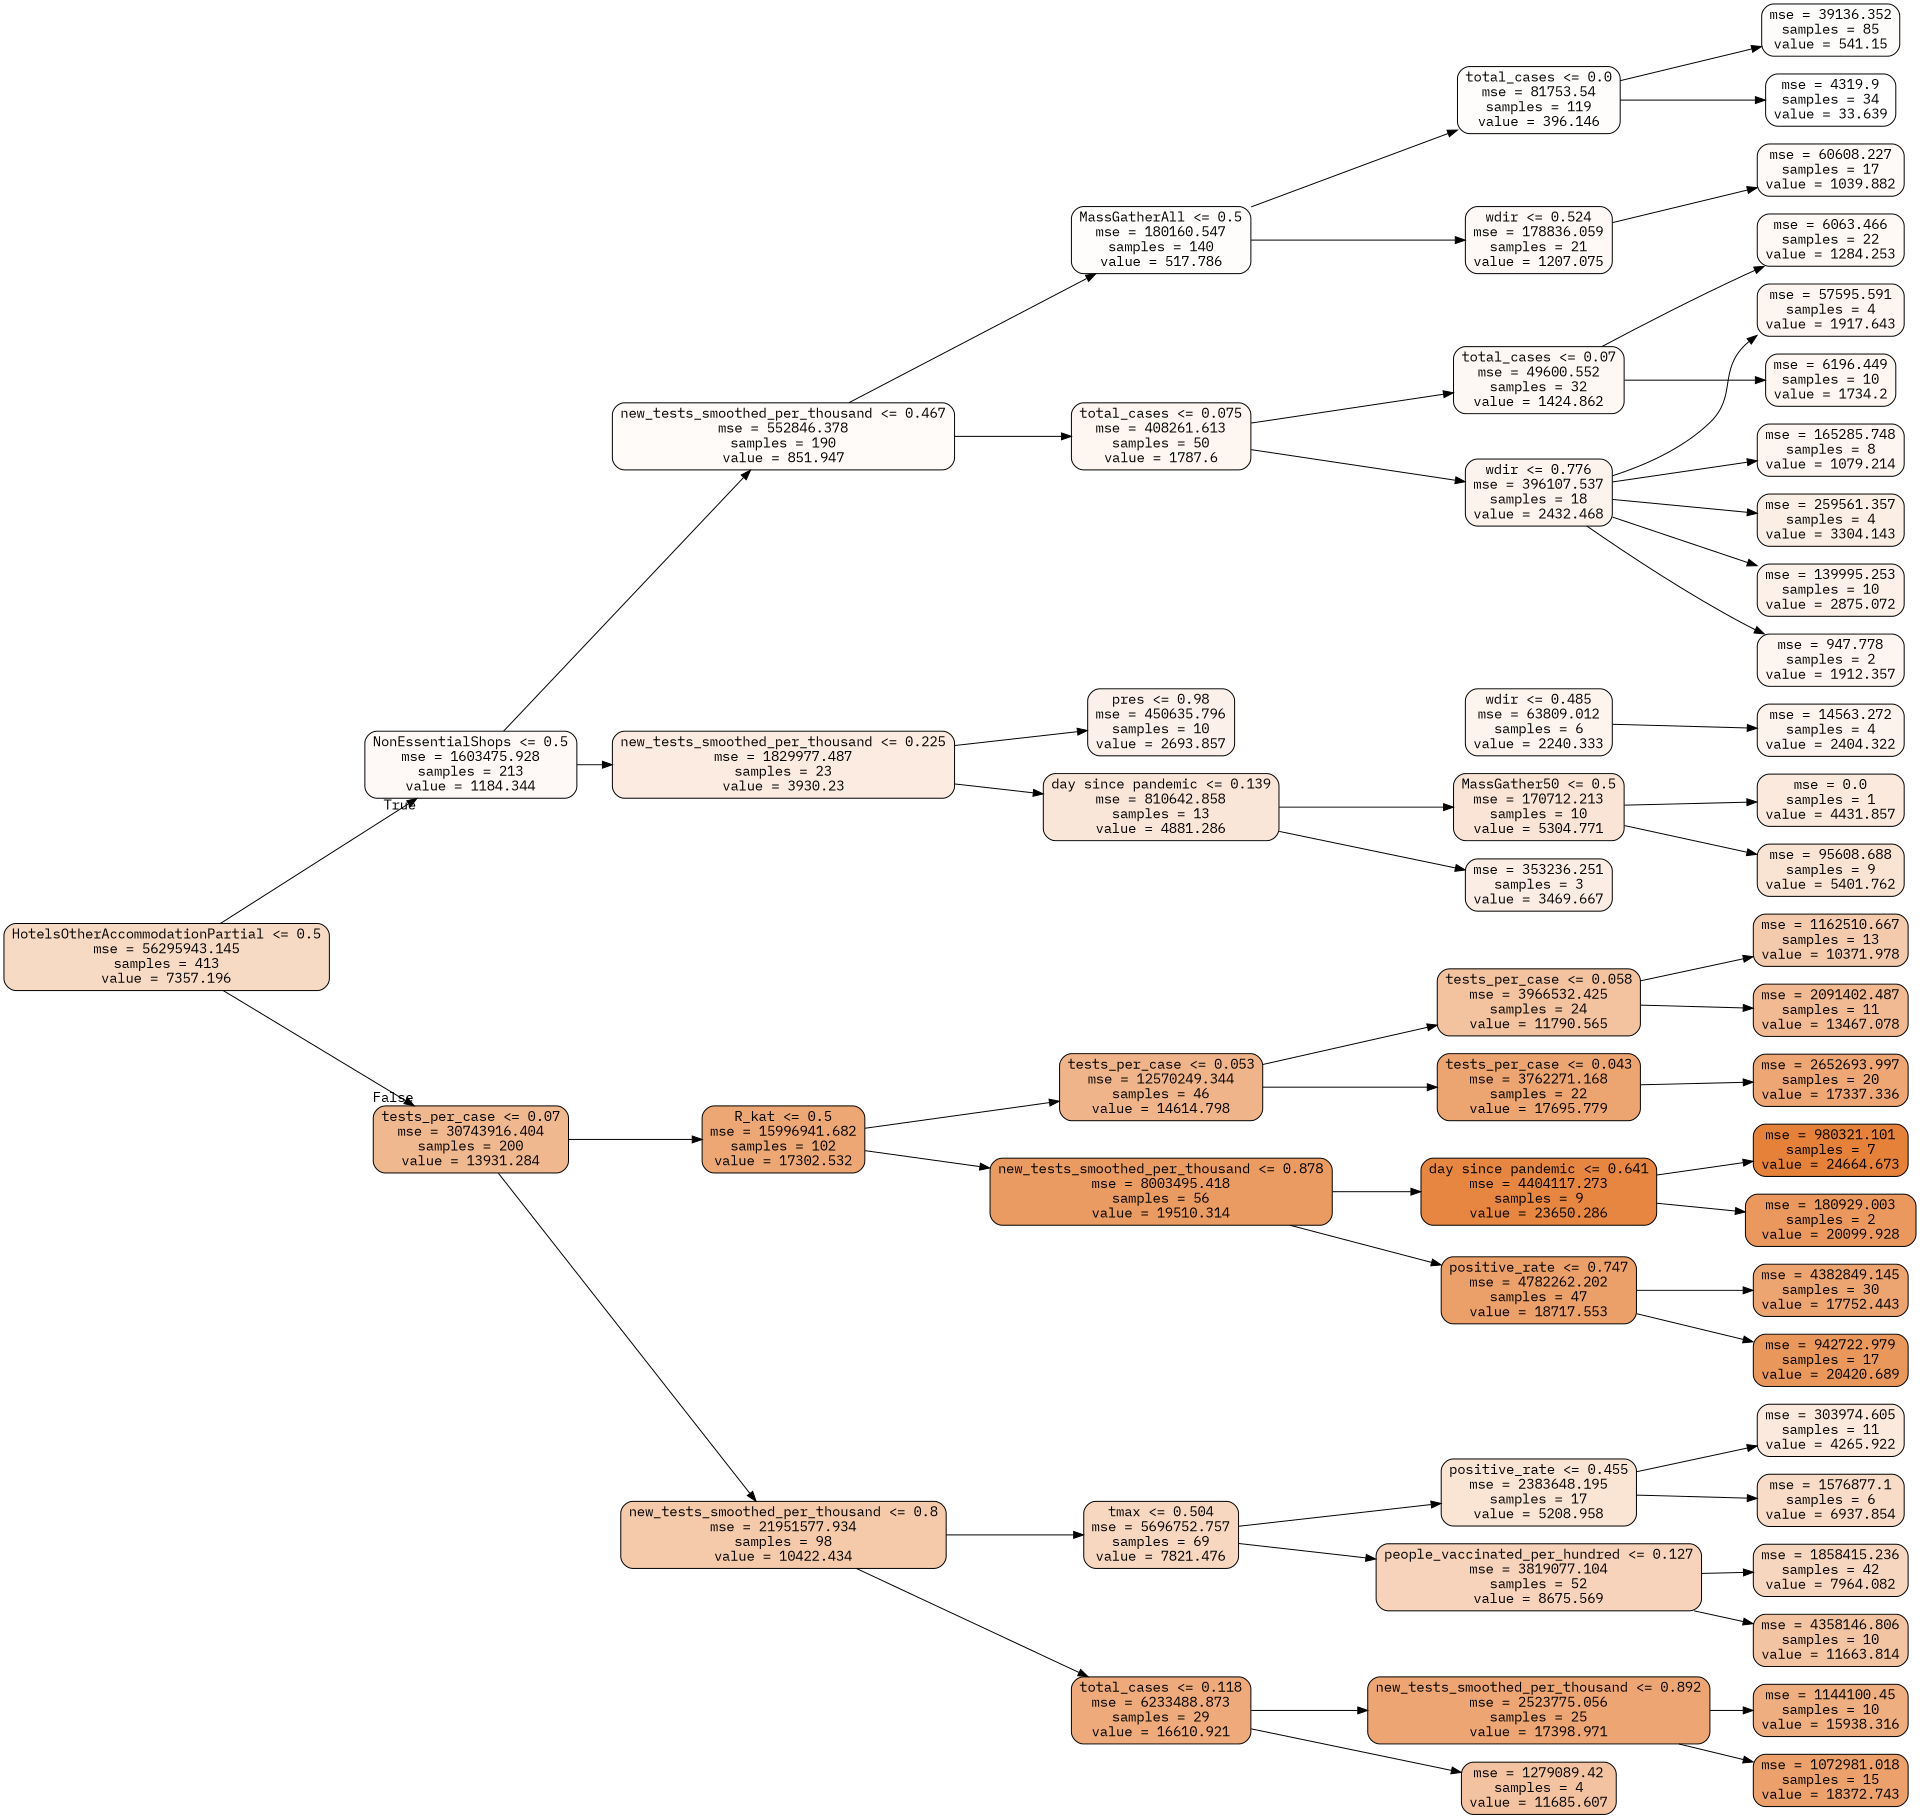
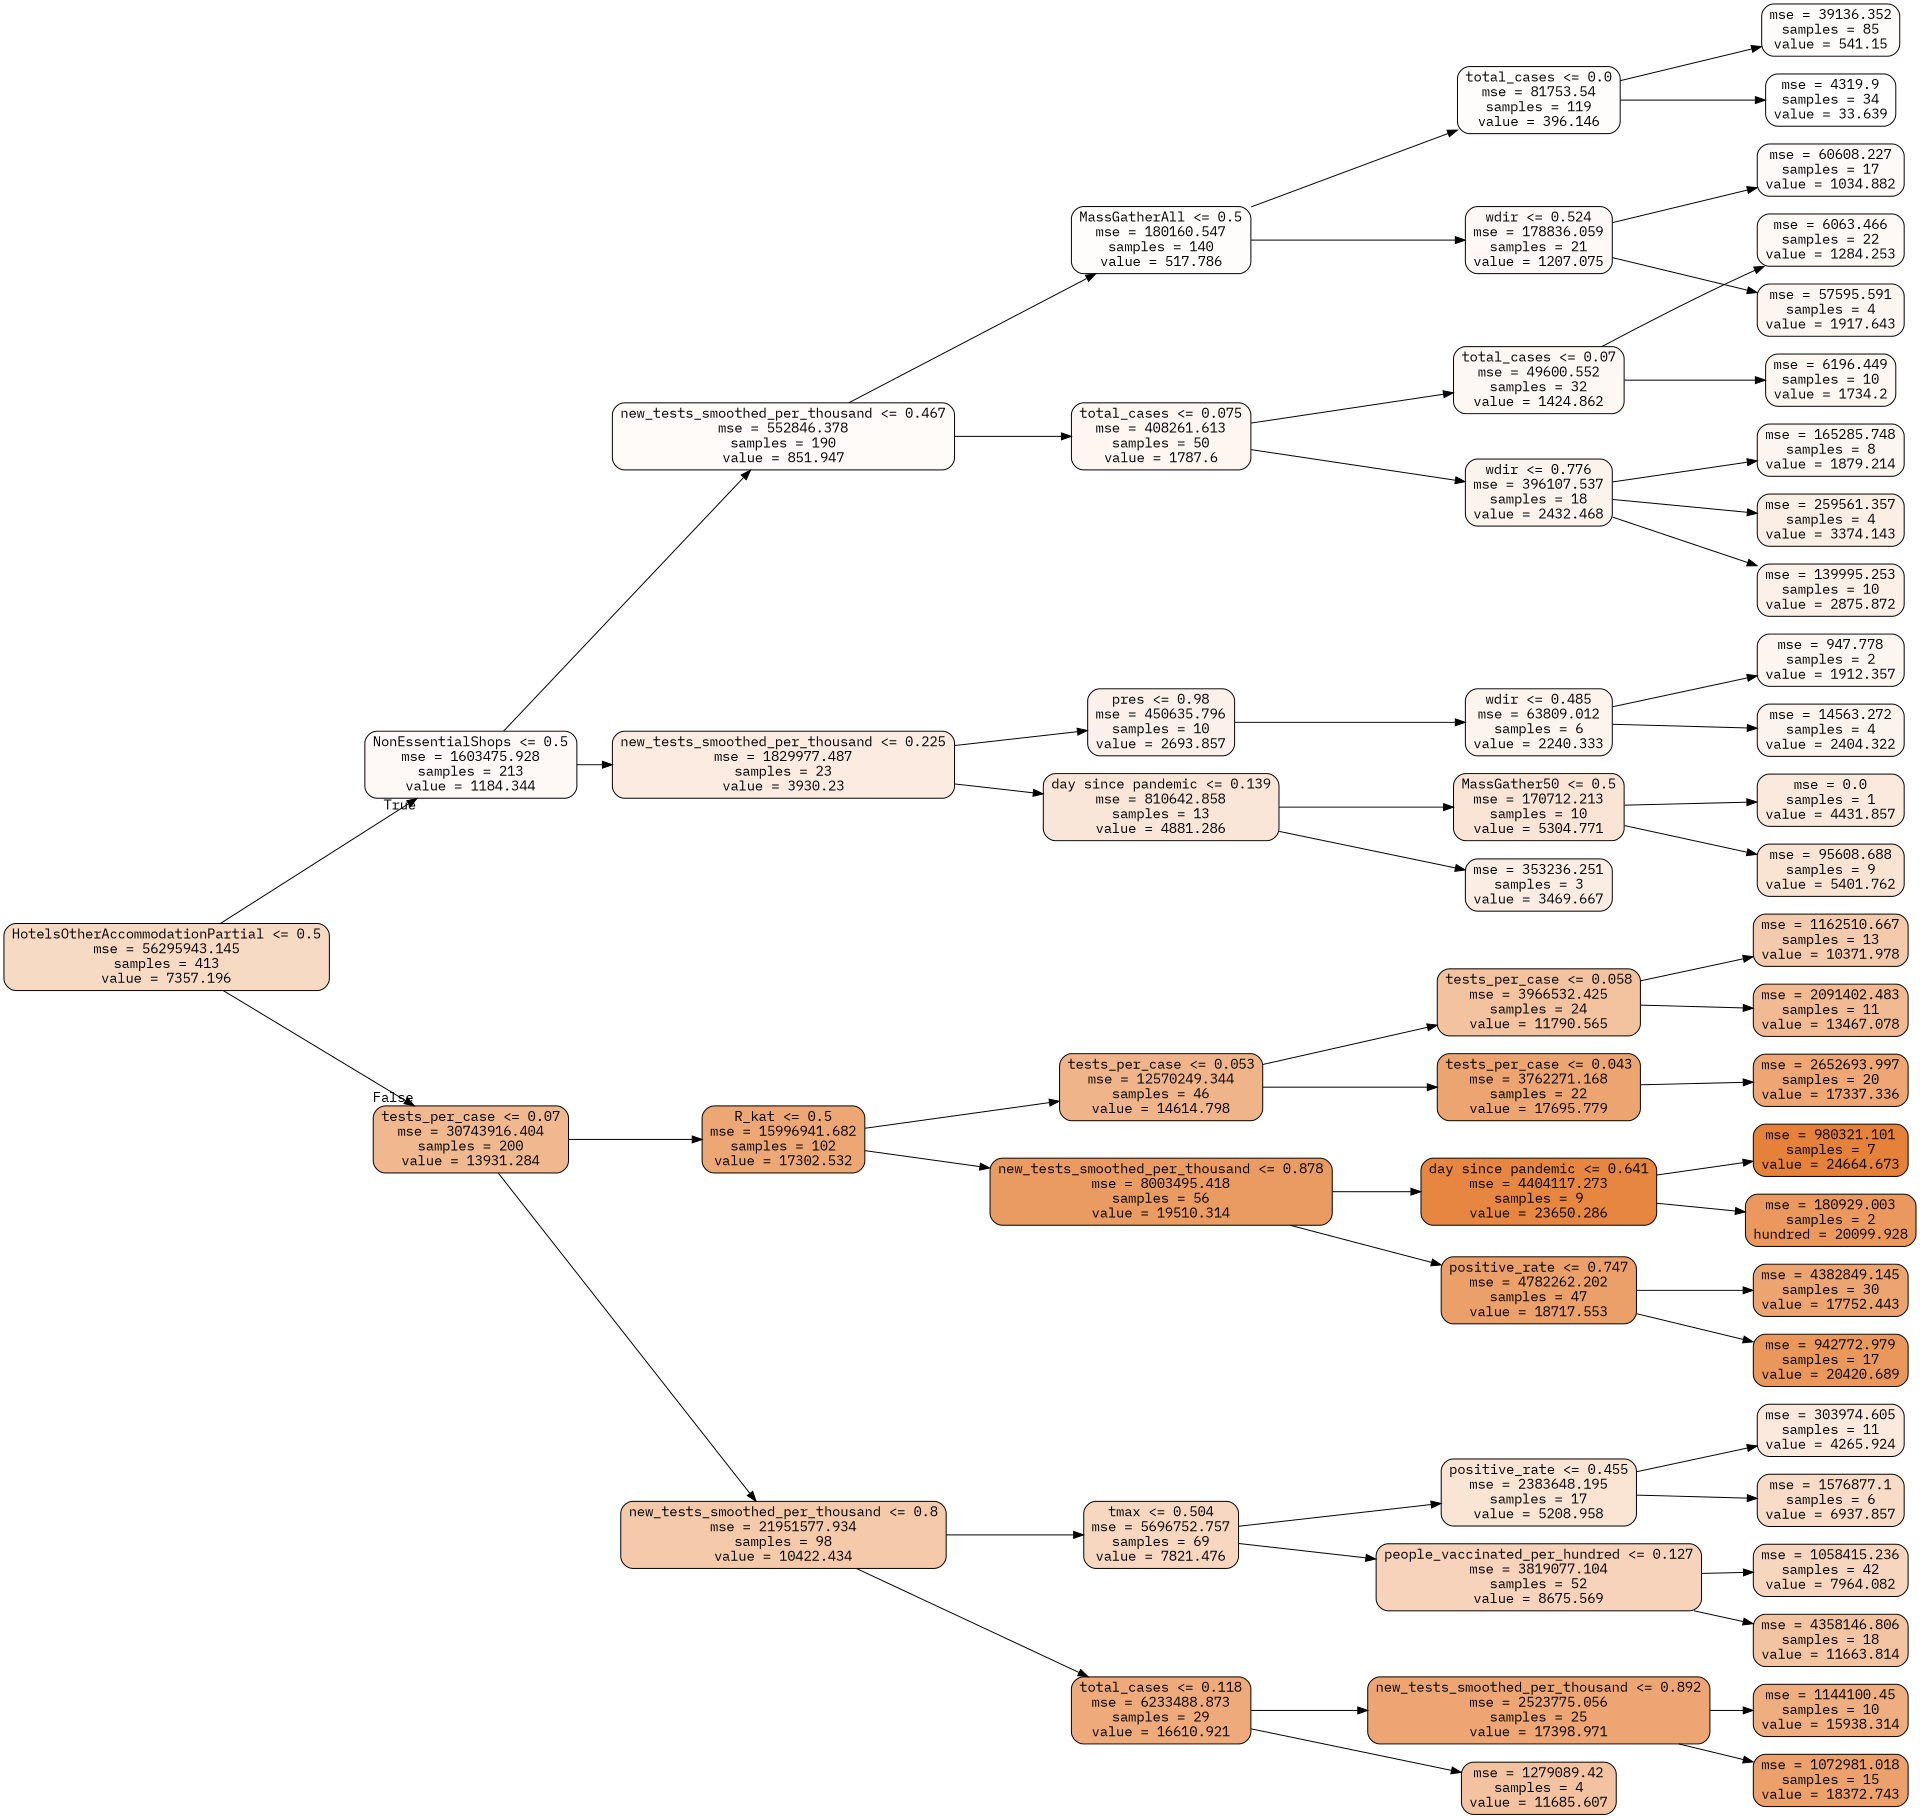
(1831, 170) -> (1831, 170)
(1702, 429) -> (1680, 274)
(1831, 450) -> (1831, 450)
(1831, 520) -> (1831, 520)
(1670, 581) -> (1680, 692)
(1831, 590) -> (1831, 590)
none -> (1345, 722)
(1831, 1010) -> (1831, 1010)
(1831, 1220) -> (1831, 1220)
(1831, 1360) -> (1831, 1360)
(1831, 1430) -> (1831, 1430)
(1831, 1500) -> (1831, 1500)
(1831, 1570) -> (1831, 1570)
(1831, 1640) -> (1831, 1640)
(1831, 1710) -> (1831, 1710)
